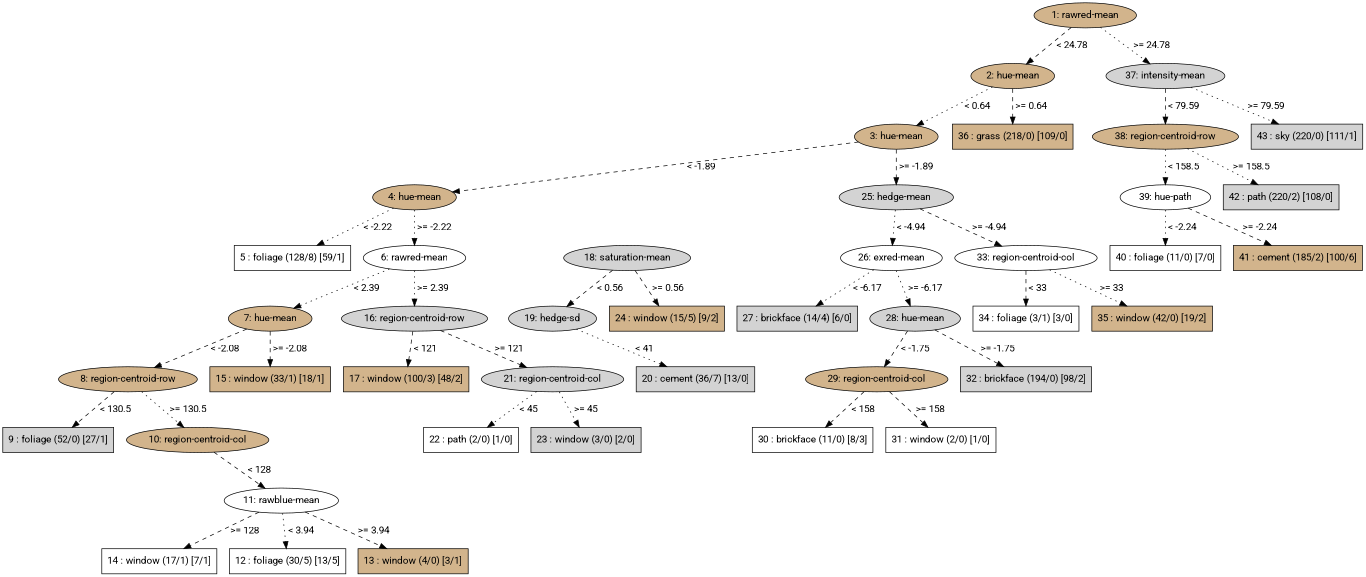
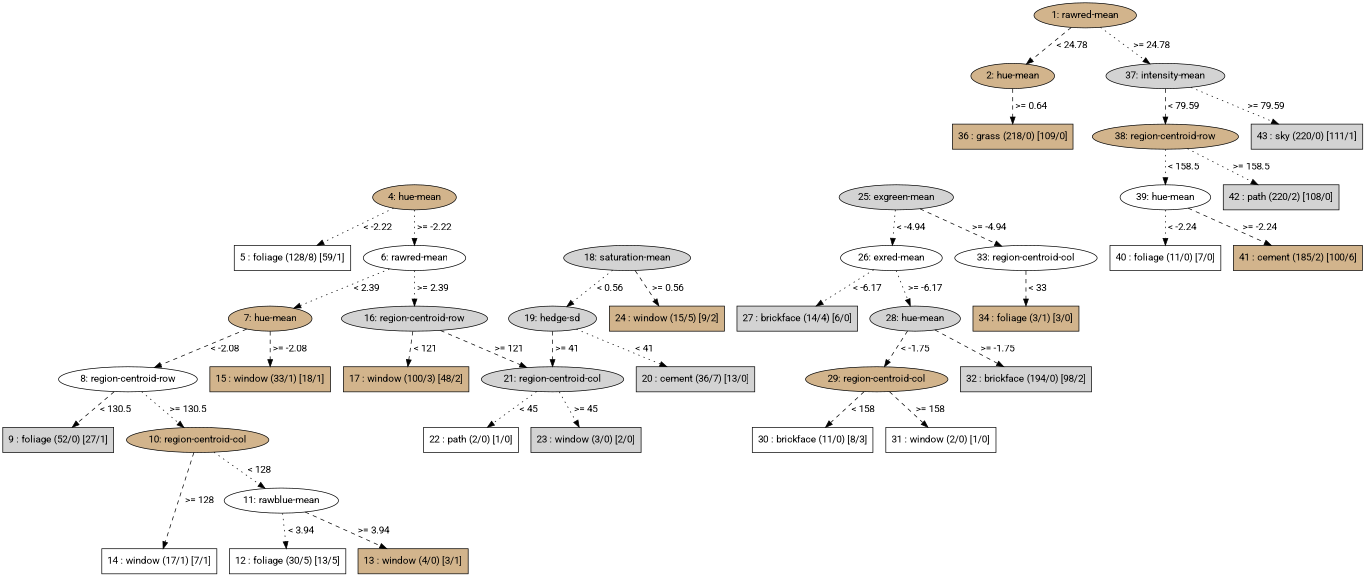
(896, 137) -> none
(896, 197) -> (896, 197)
(1165, 197) -> (1165, 197)
(592, 286) -> (592, 286)
(1026, 319) -> (1026, 319)
(1152, 319) -> none
none -> (553, 345)
(128, 379) -> (128, 379)
(237, 468) -> (237, 468)
(225, 529) -> (180, 497)
